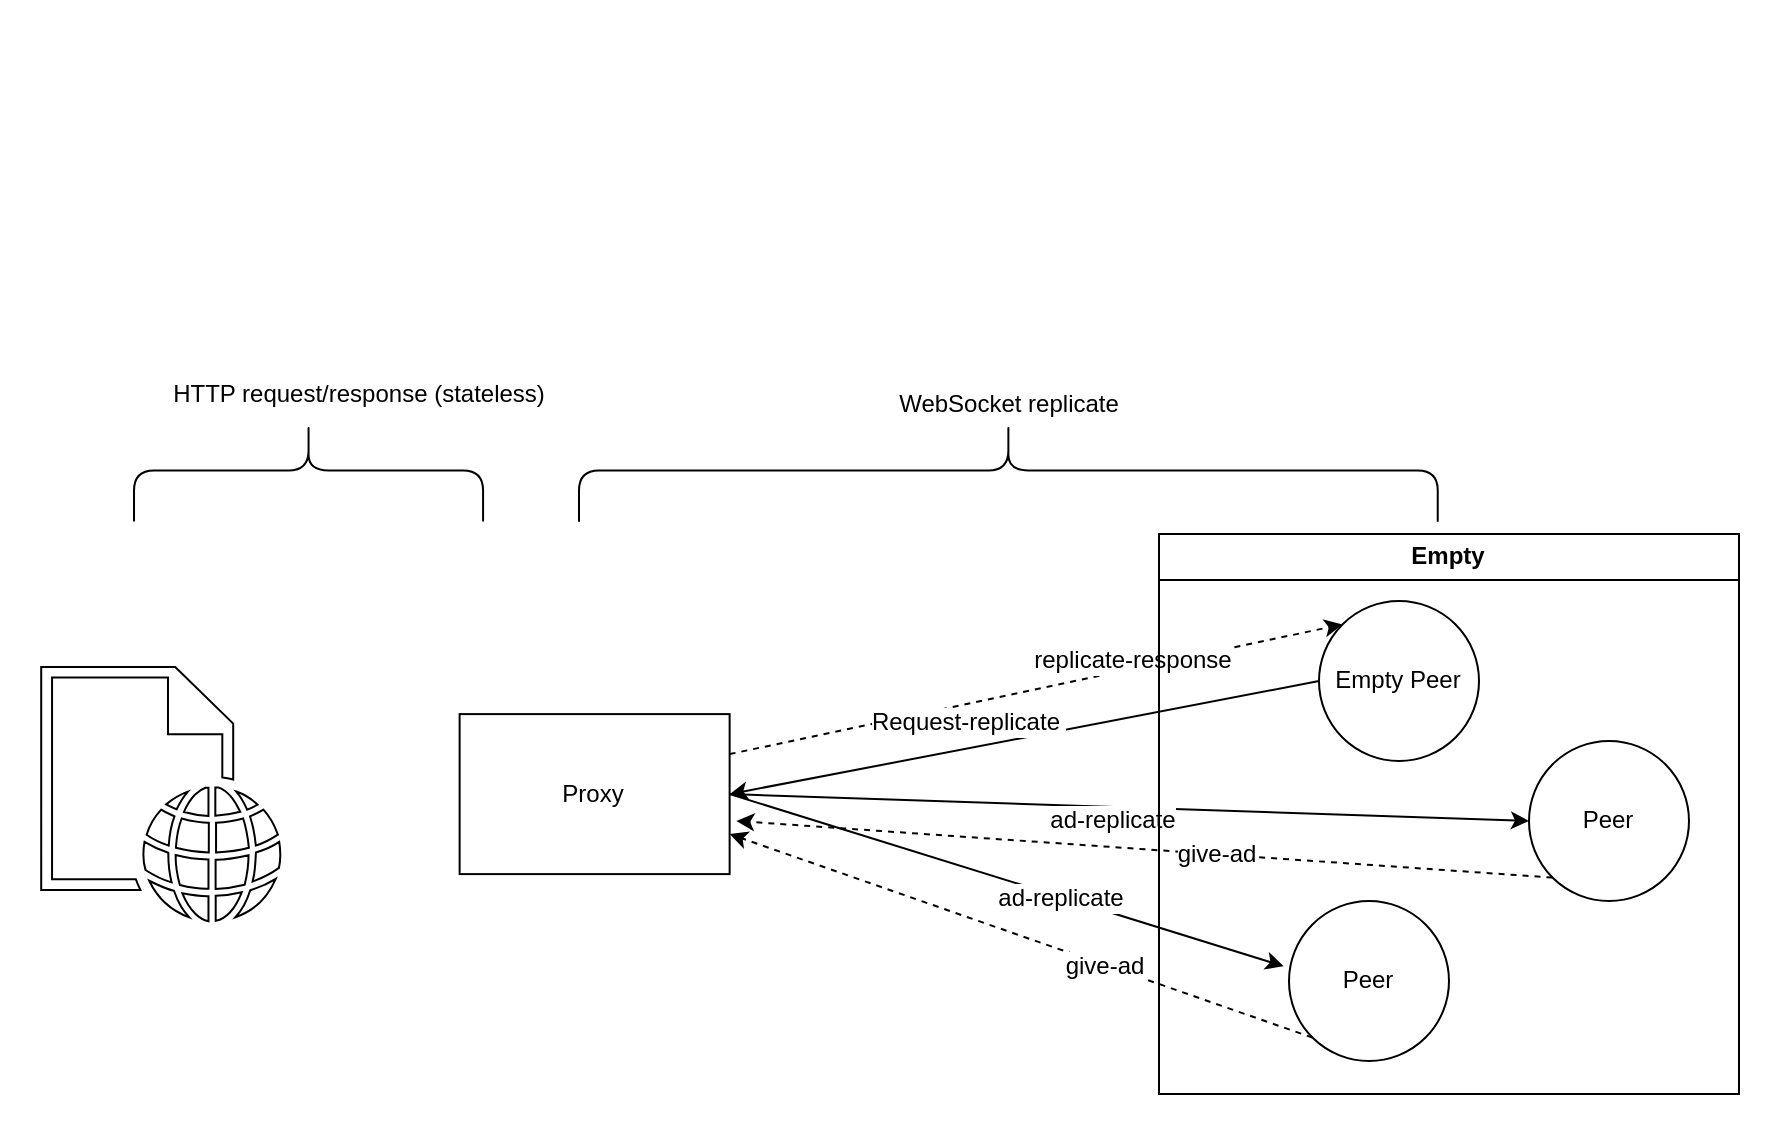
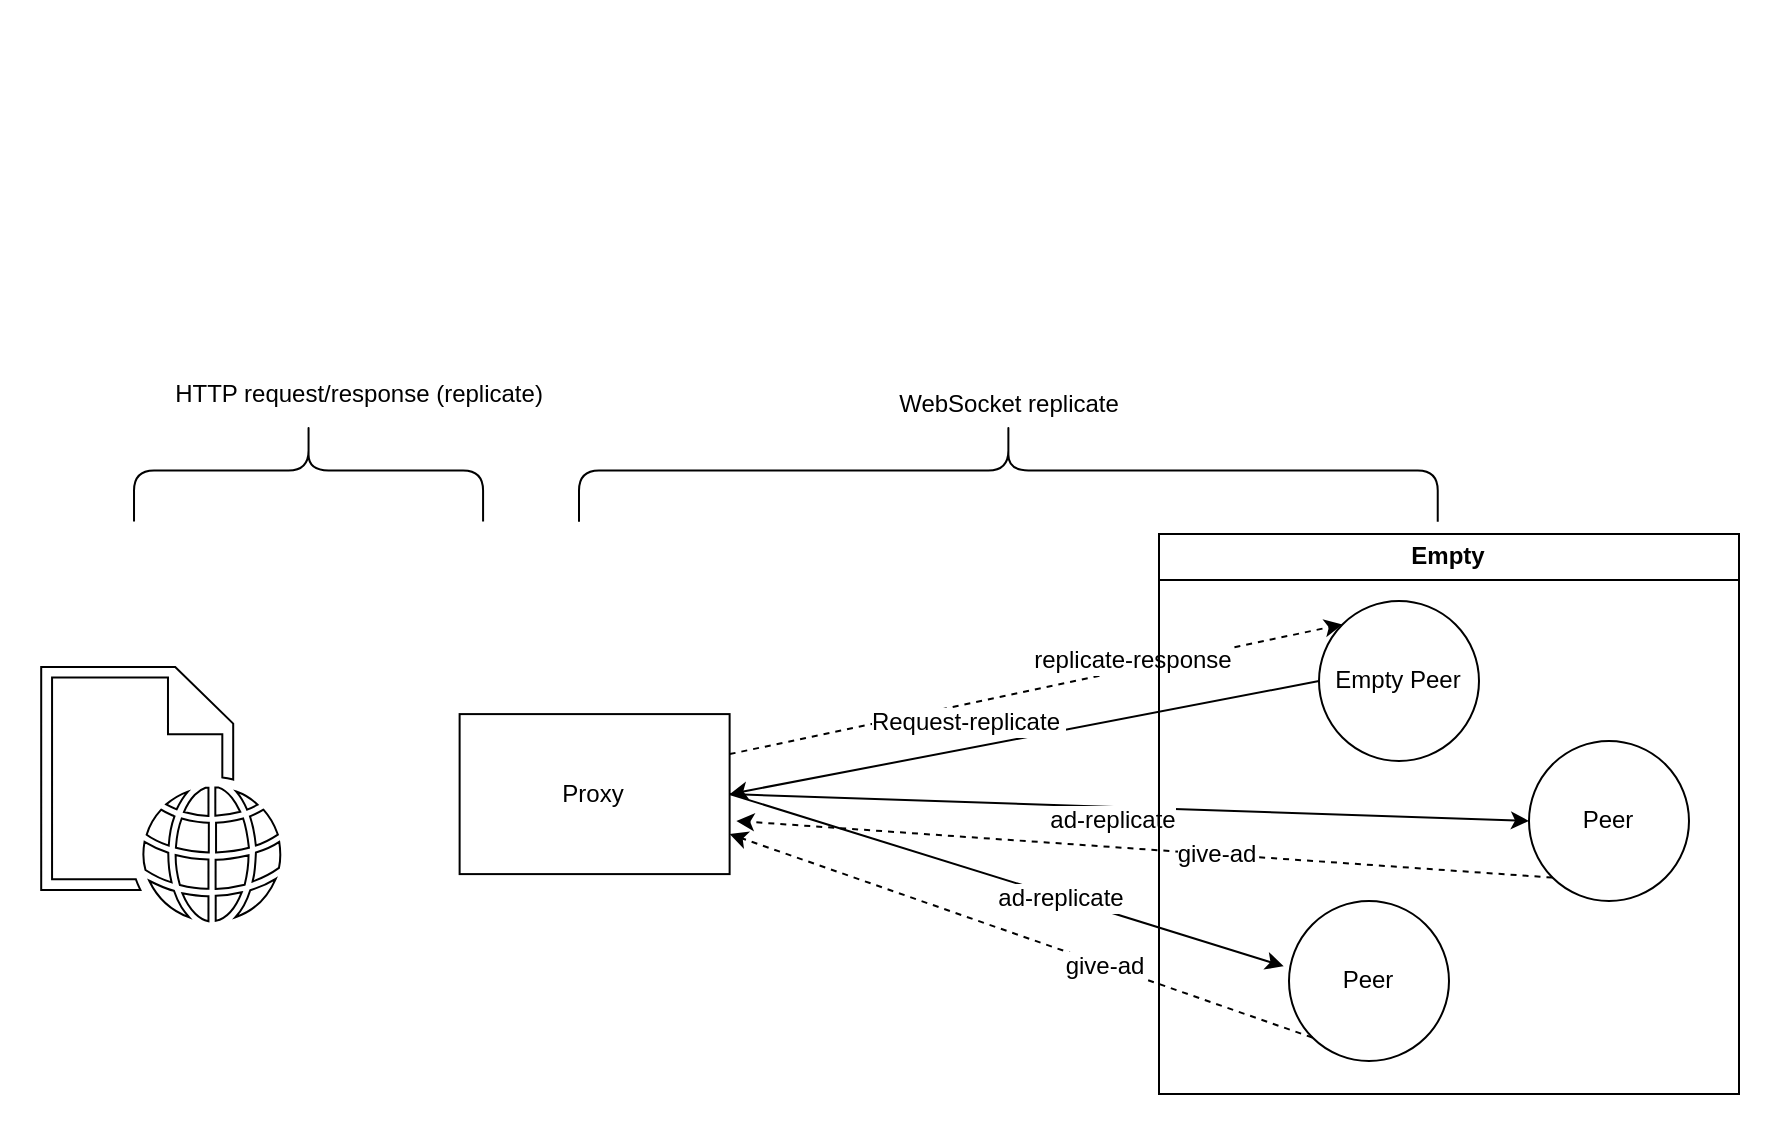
(360, 395) -> (360, 395)
